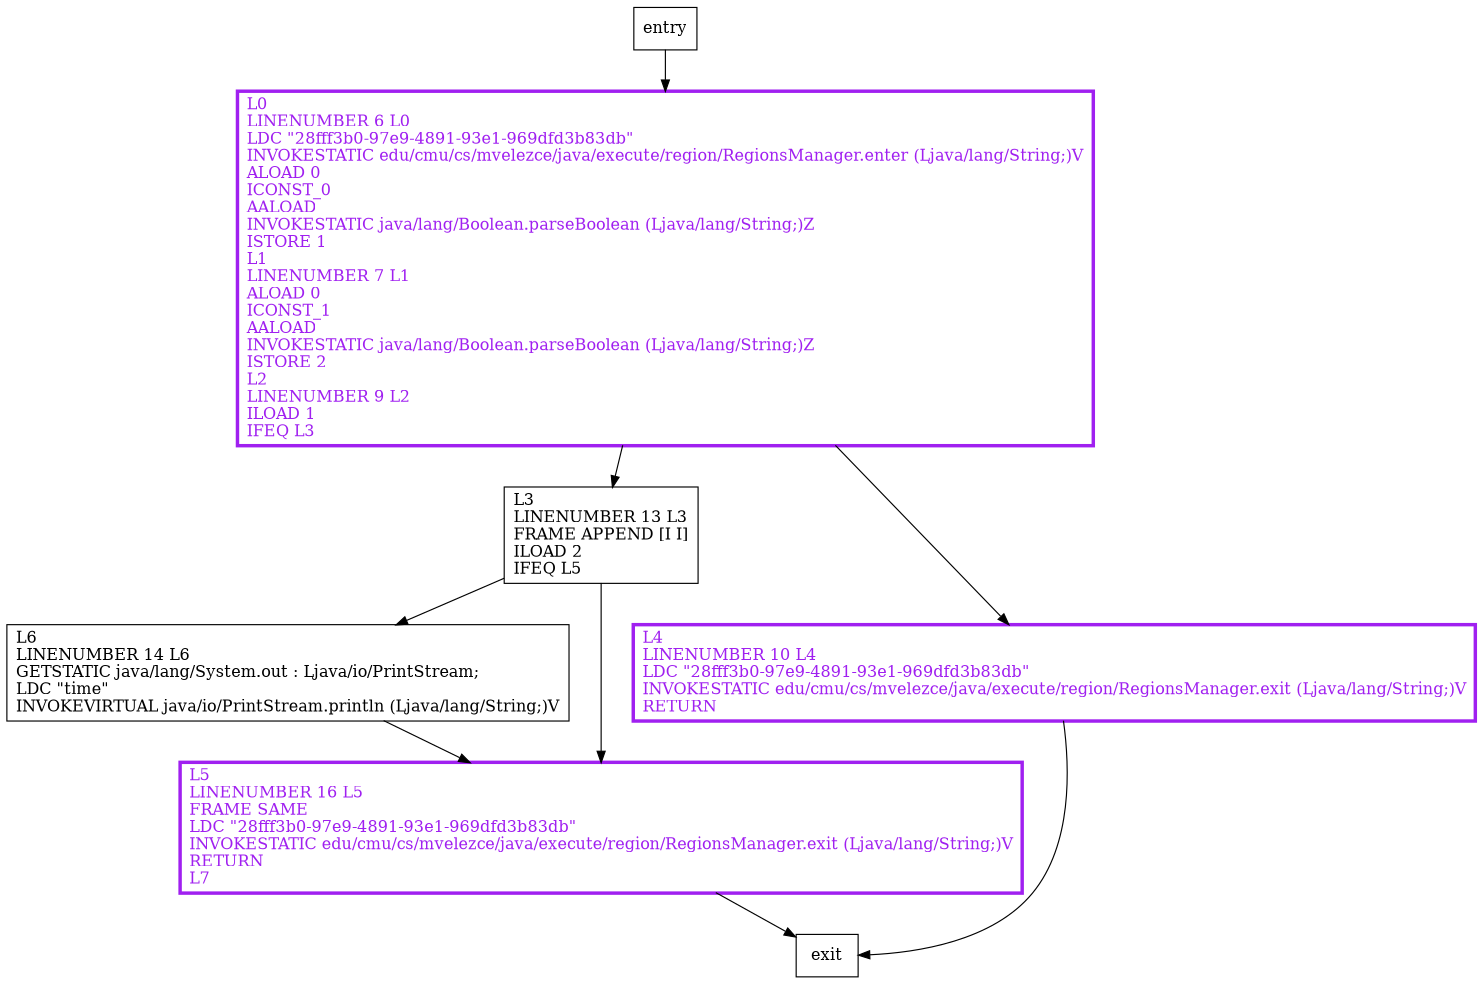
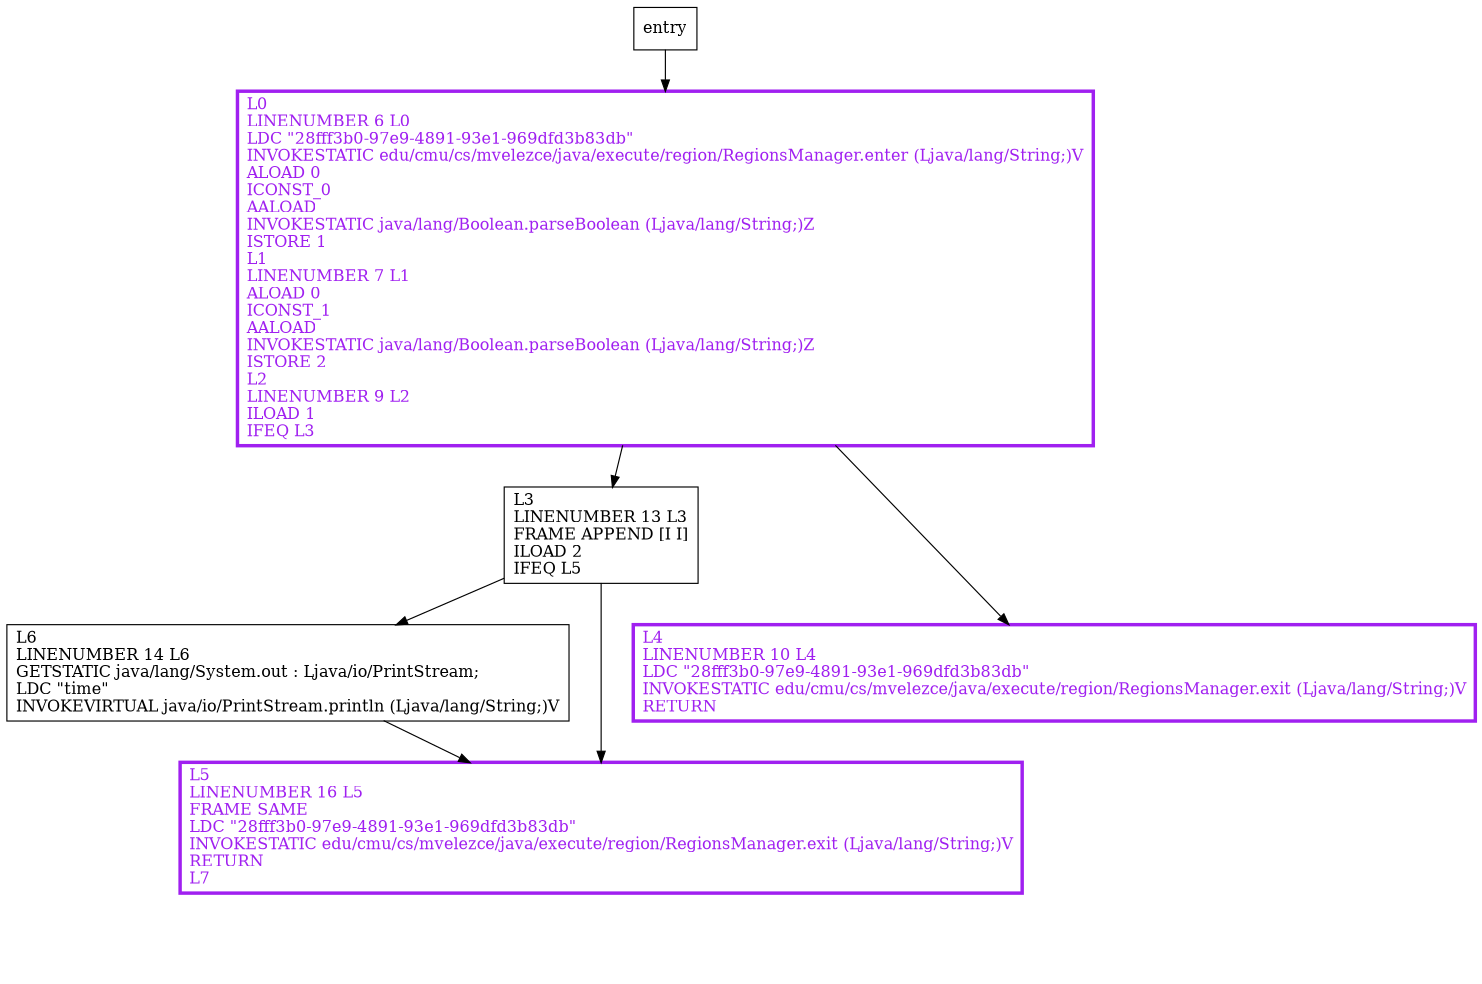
(827, 956) -> none
